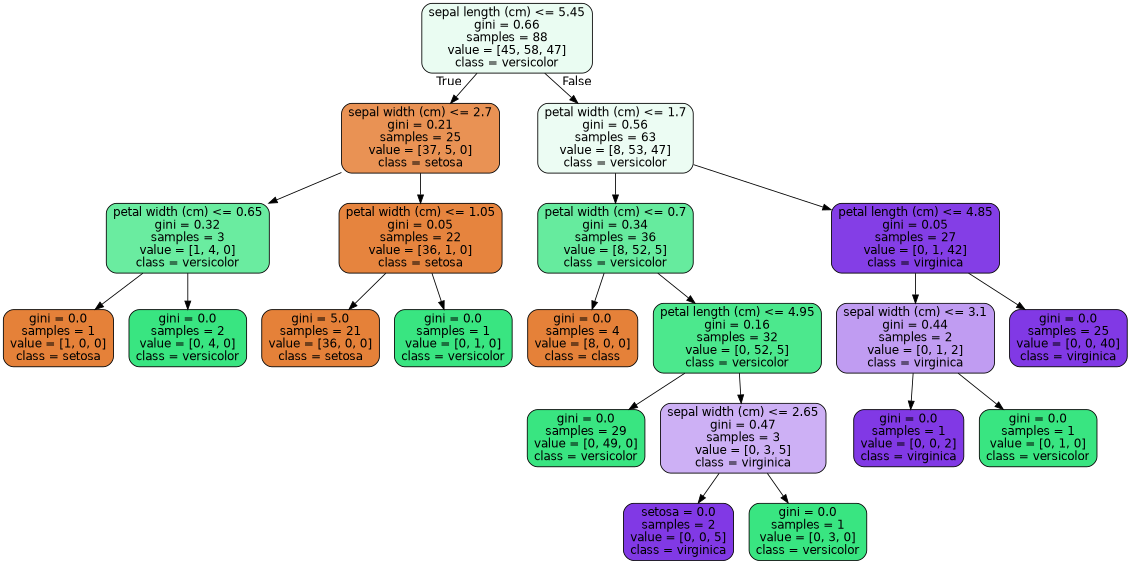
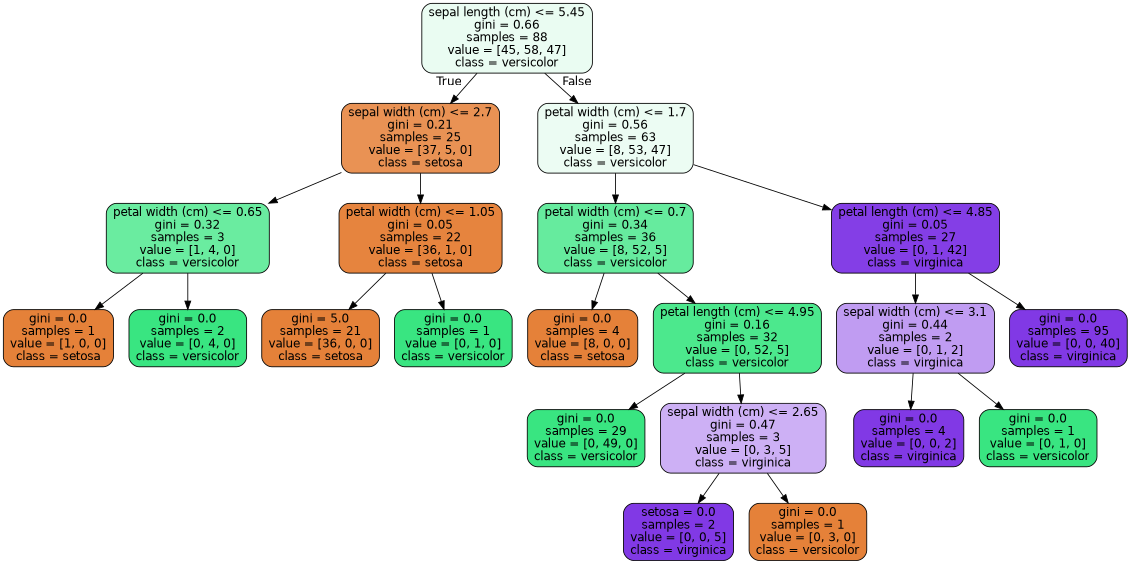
(583, 338) -> (583, 338)
(1068, 338) -> (1068, 338)
(909, 438) -> (909, 438)
(808, 532) -> (808, 532)
